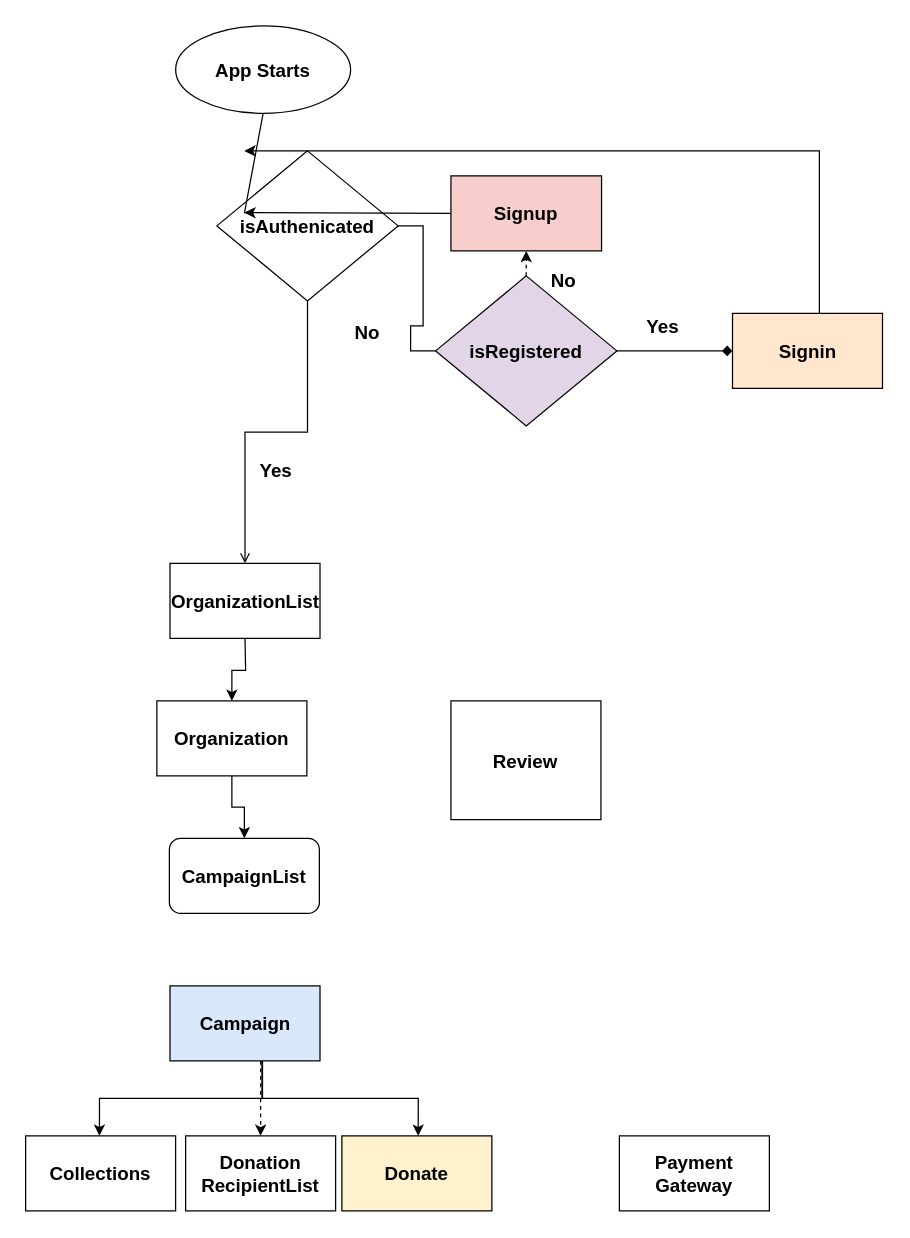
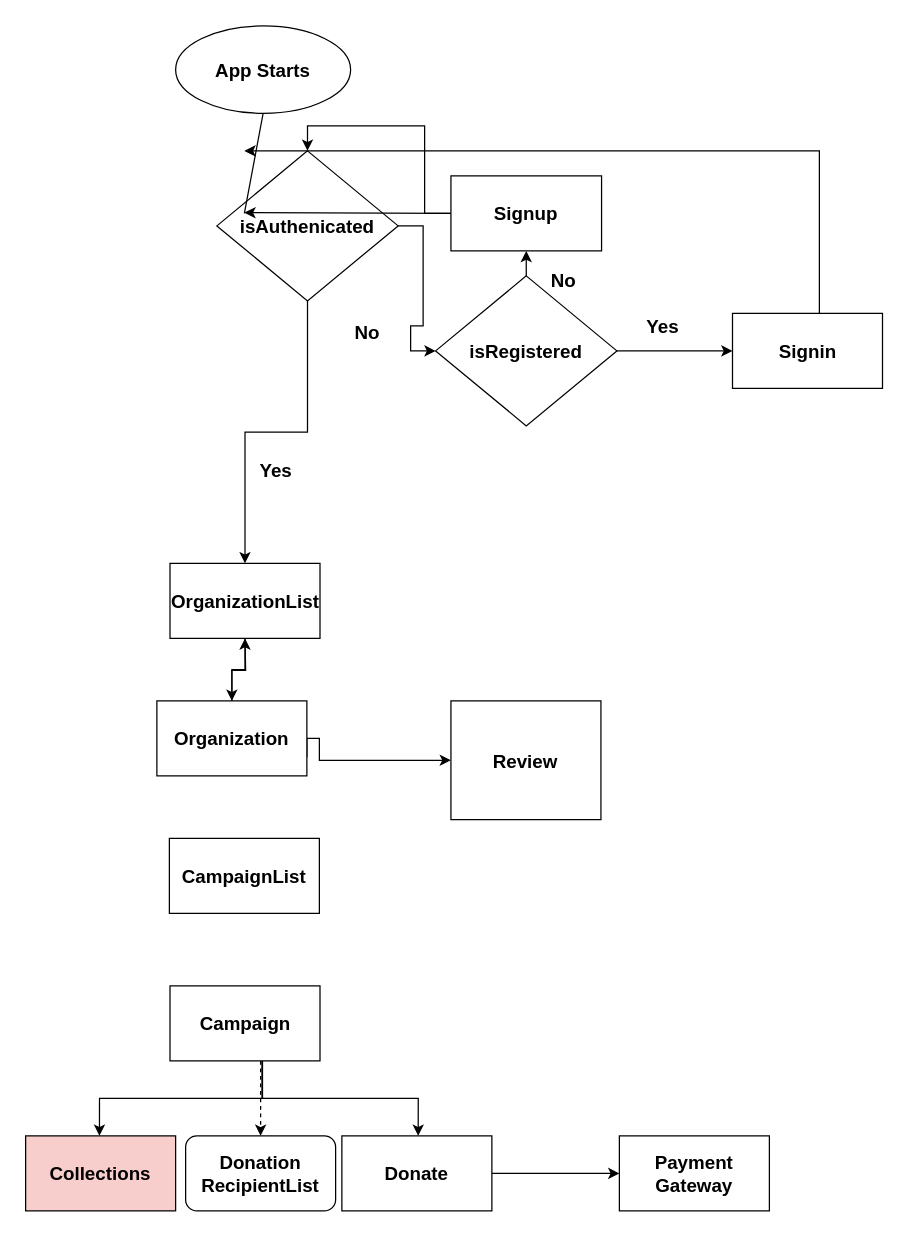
none -> (400, 126)
(526, 213) -> (526, 213)
(526, 266) -> (526, 266)
(429, 351) -> (426, 351)
(526, 351) -> (526, 351)
(722, 351) -> (723, 351)
(808, 351) -> (808, 351)
(245, 555) -> (245, 553)
none -> (364, 760)
(234, 807) -> (232, 697)
(244, 876) -> (244, 876)
(245, 1023) -> (245, 1023)
(101, 1173) -> (101, 1173)
(261, 1173) -> (261, 1173)
(417, 1173) -> (417, 1173)
none -> (551, 1173)
